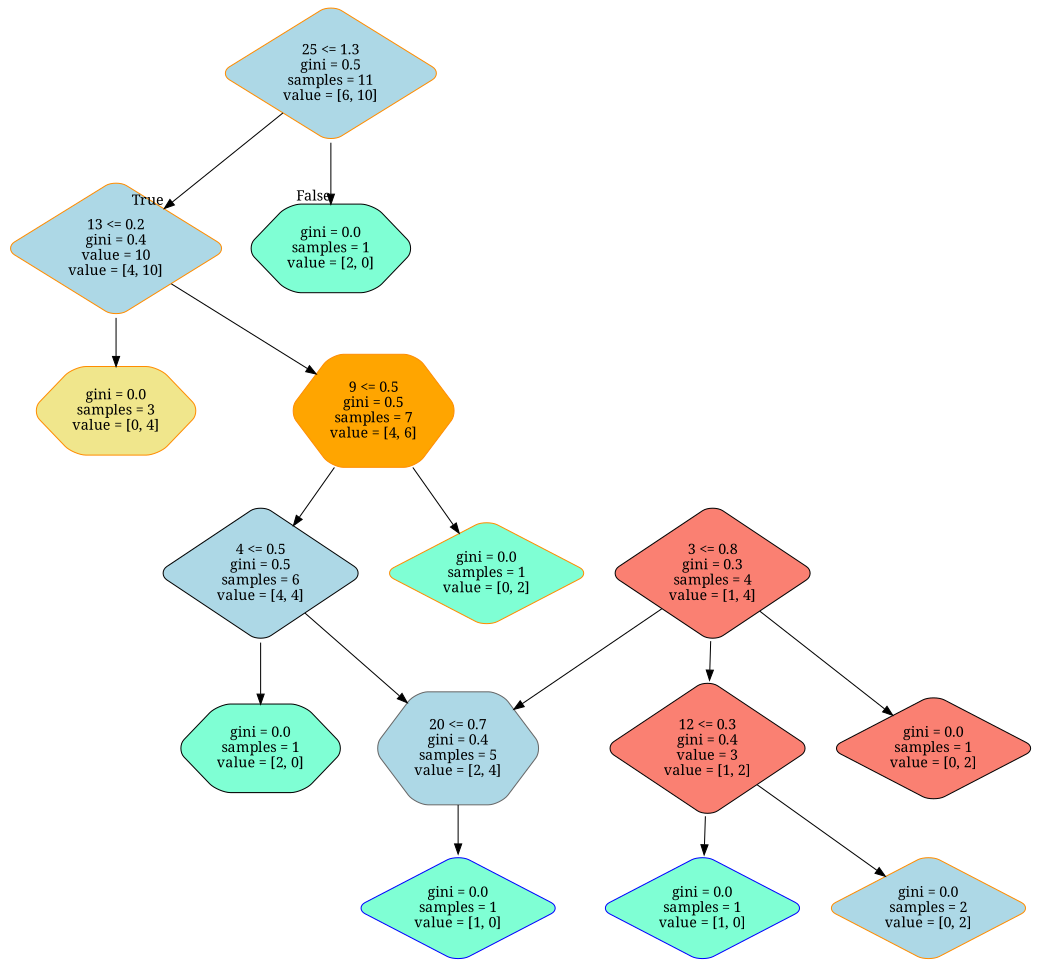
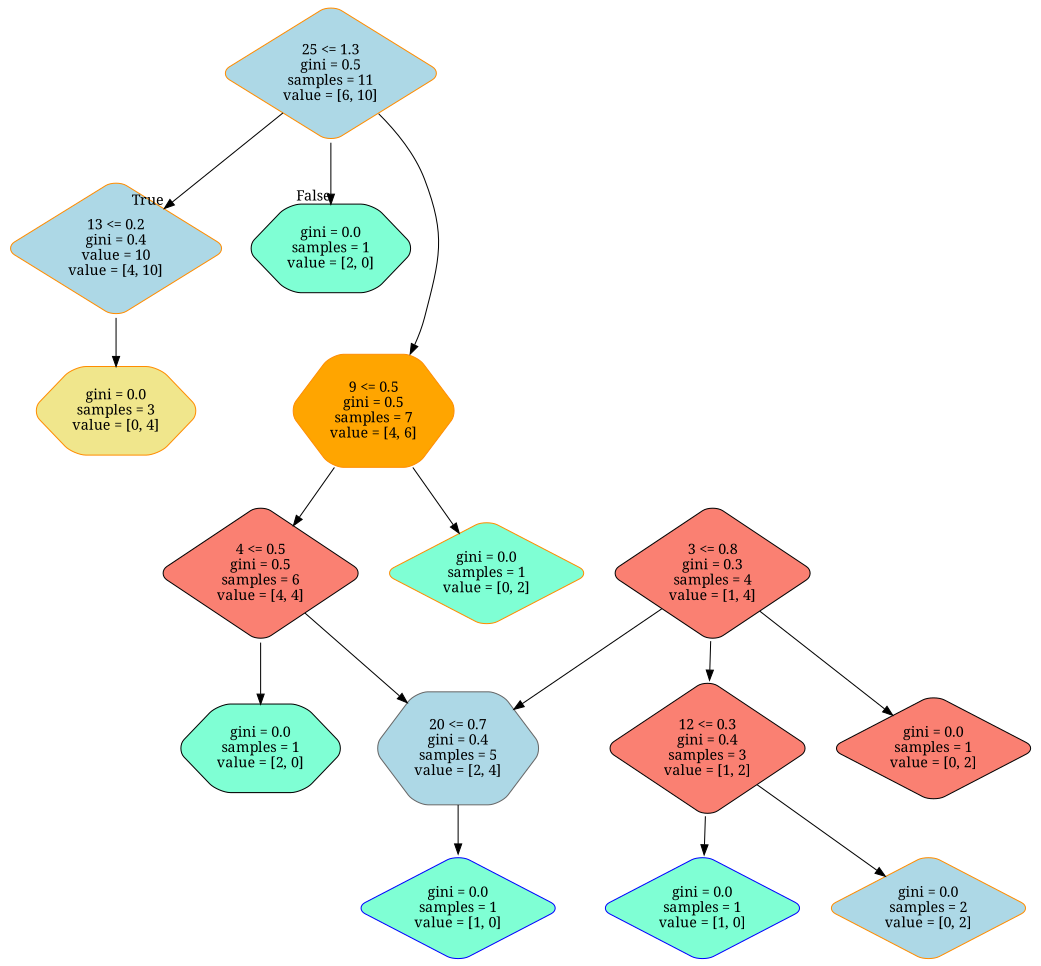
(239, 326) -> (437, 223)
(261, 573) -> (261, 573)
(708, 748) -> (708, 748)
